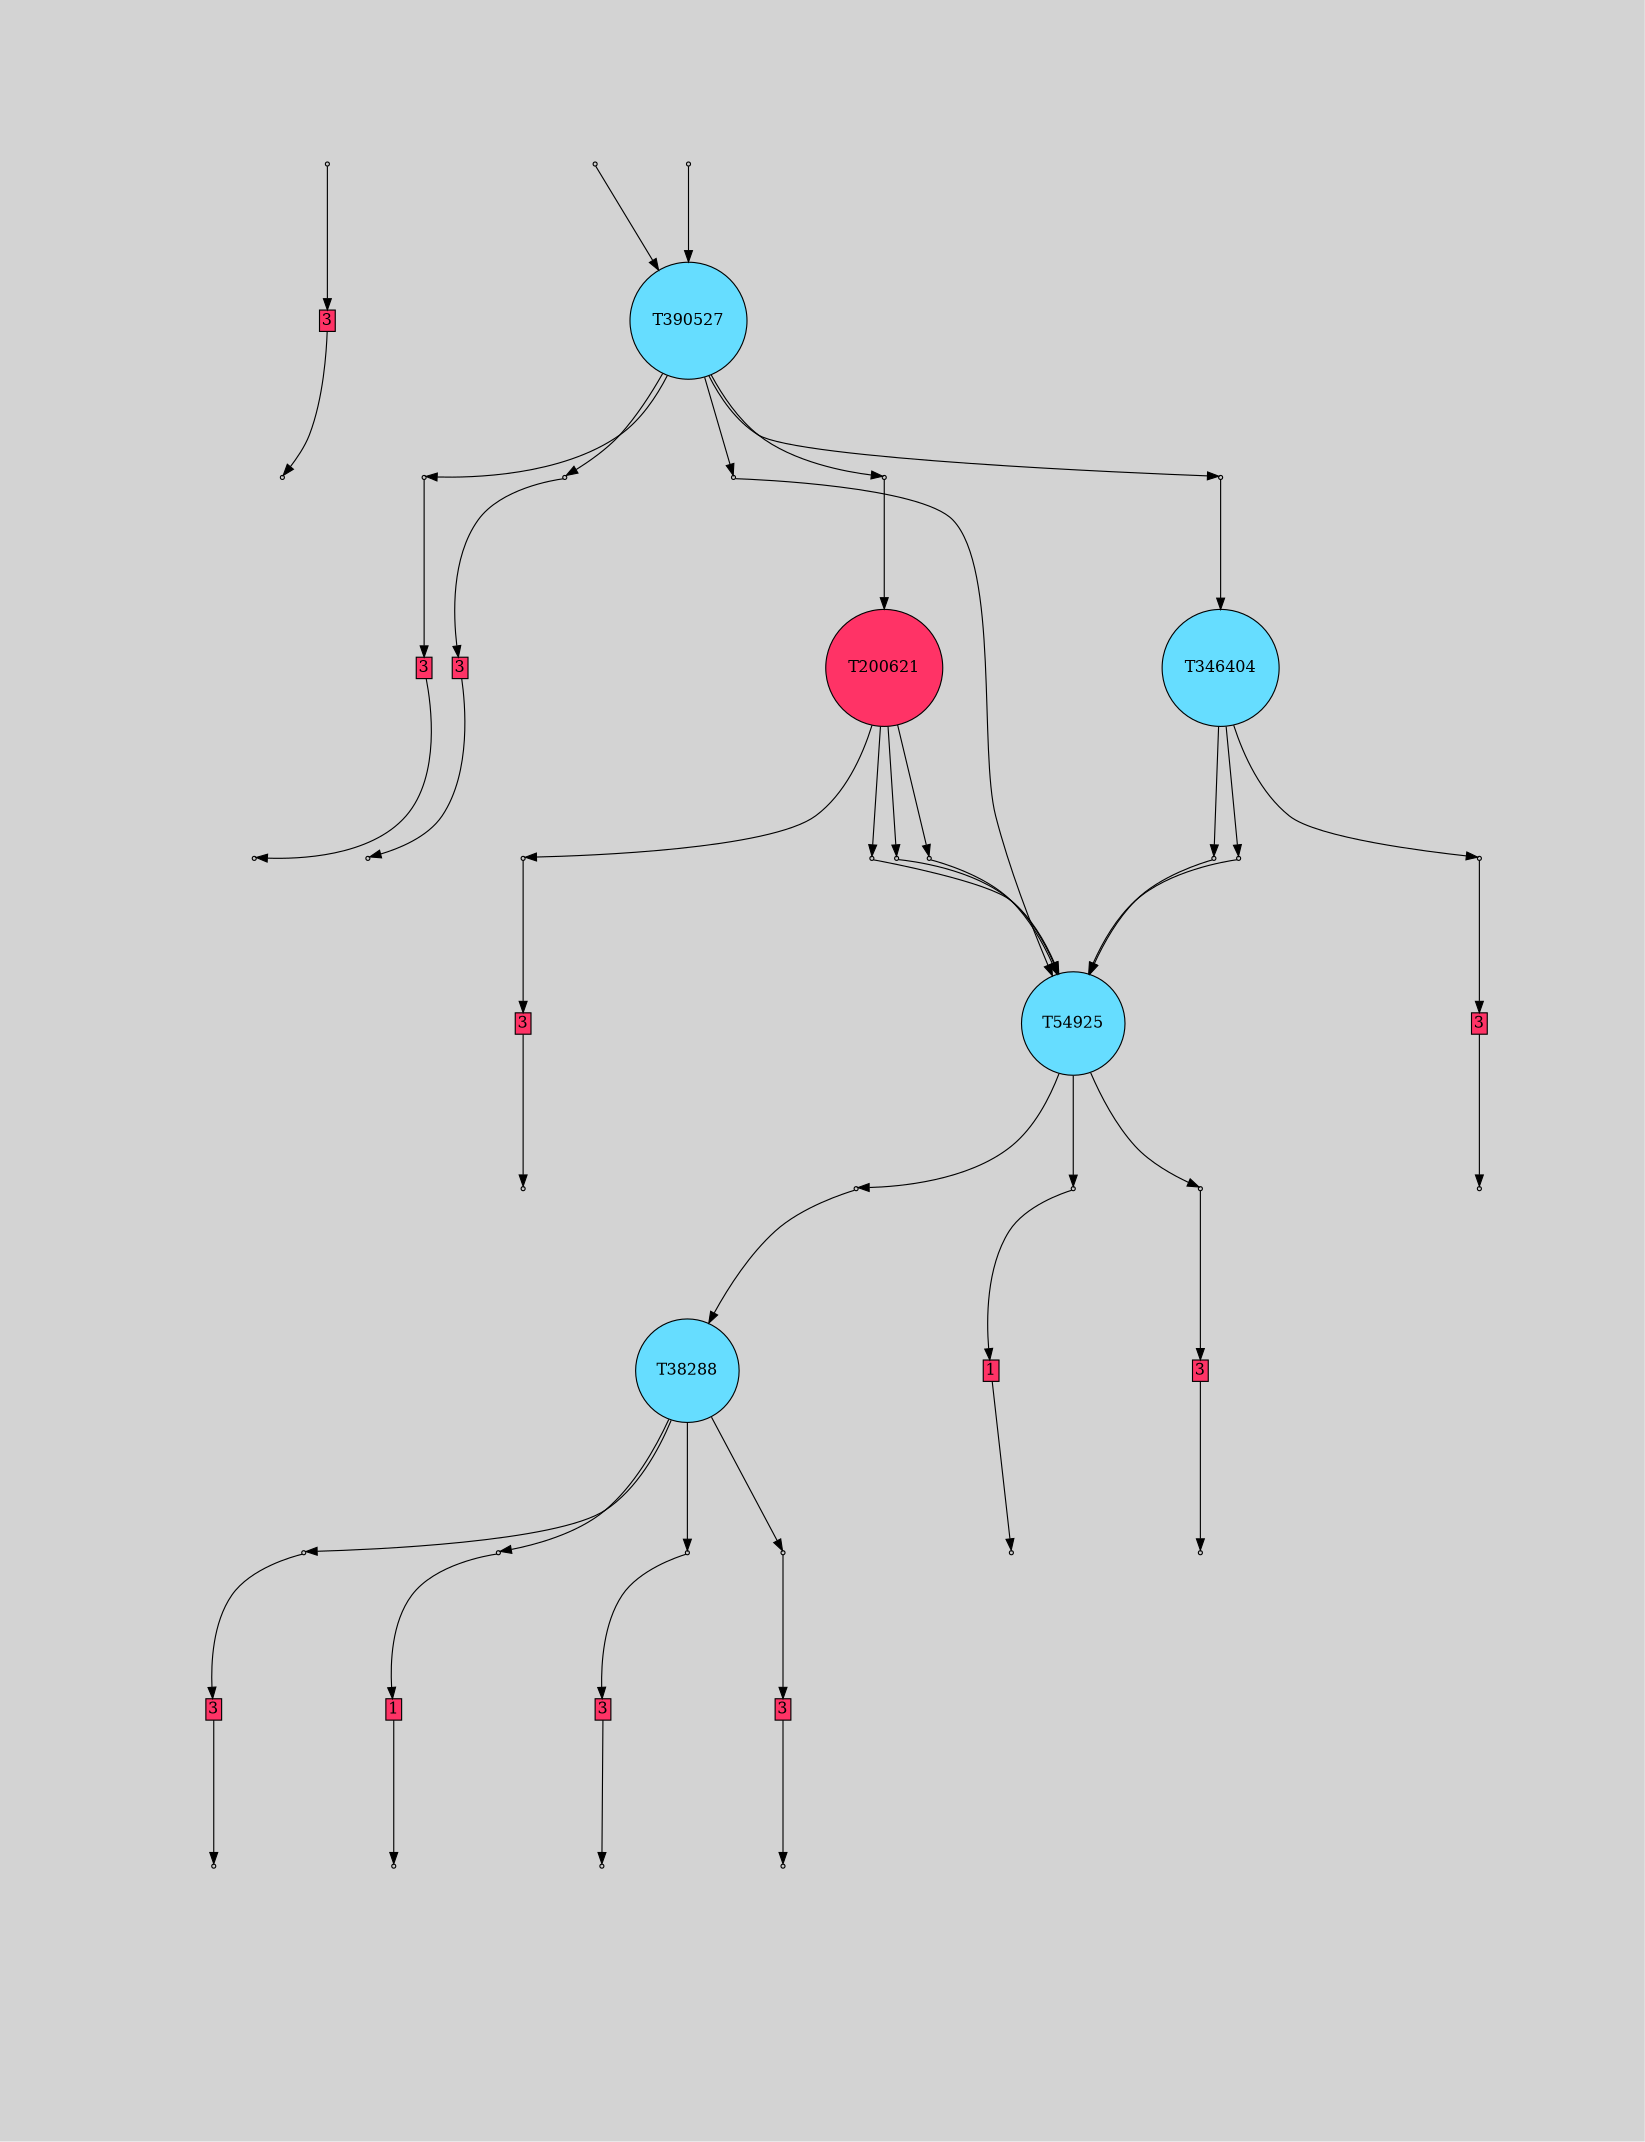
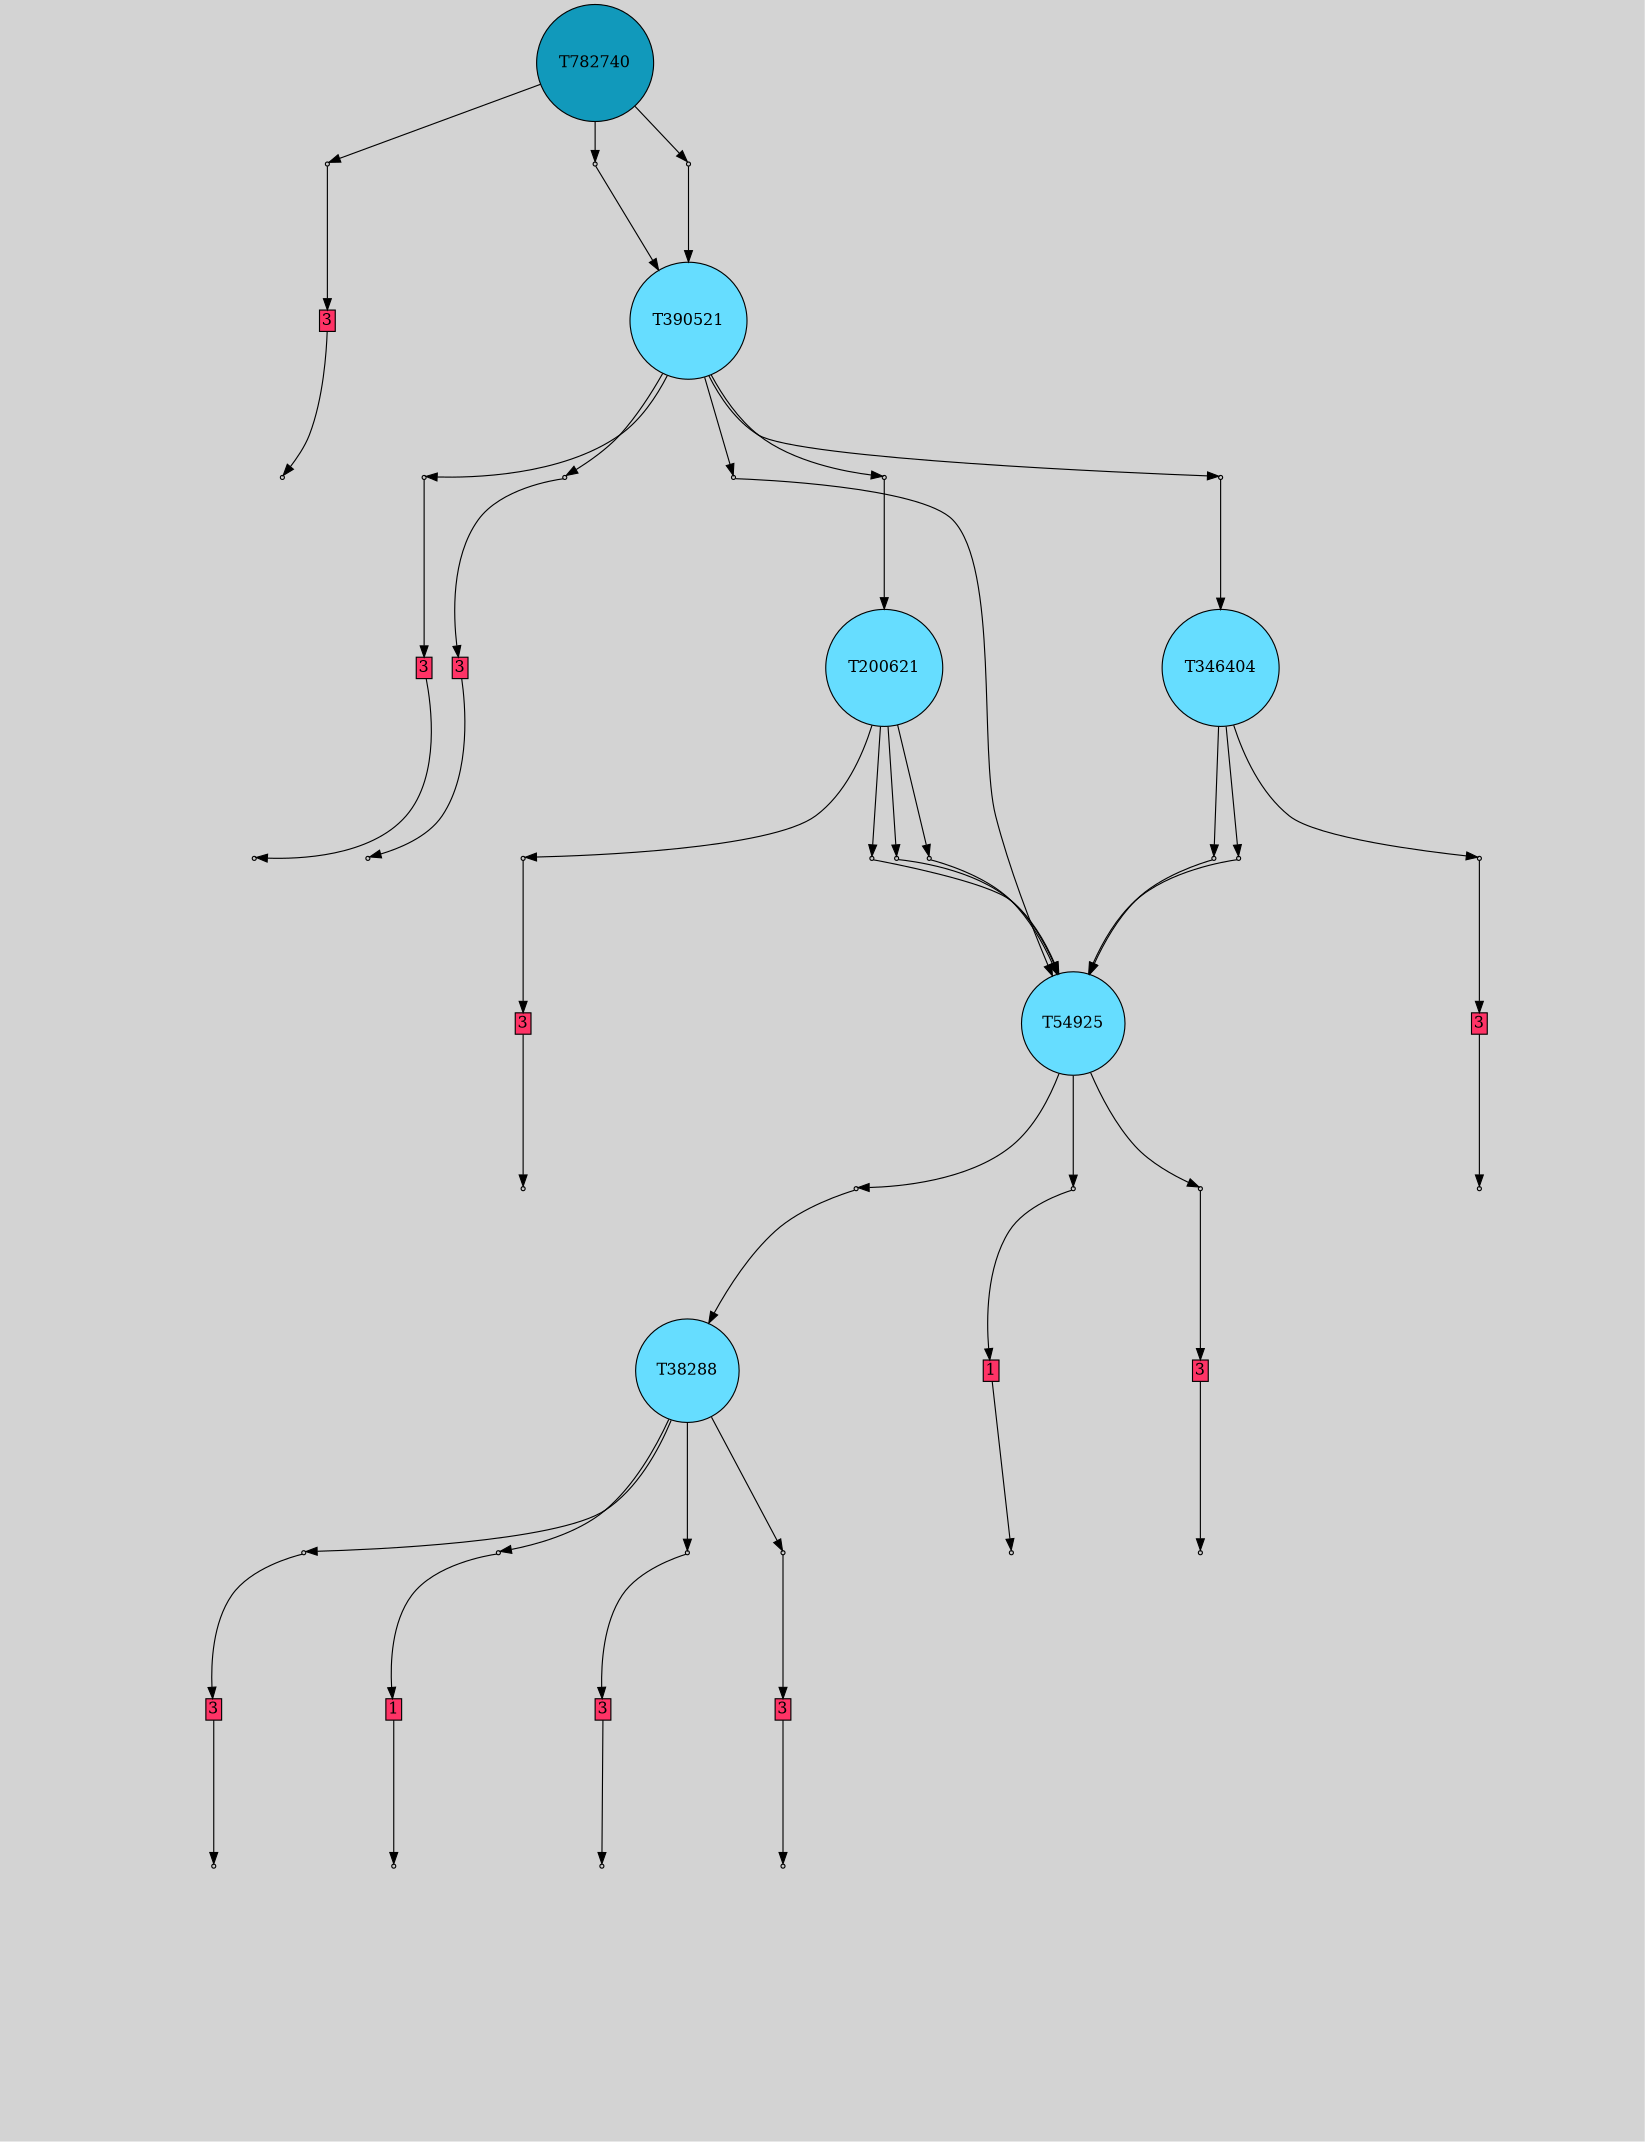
none -> (595, 63)
(688, 321) -> (688, 321)
(884, 668) -> (884, 668)
